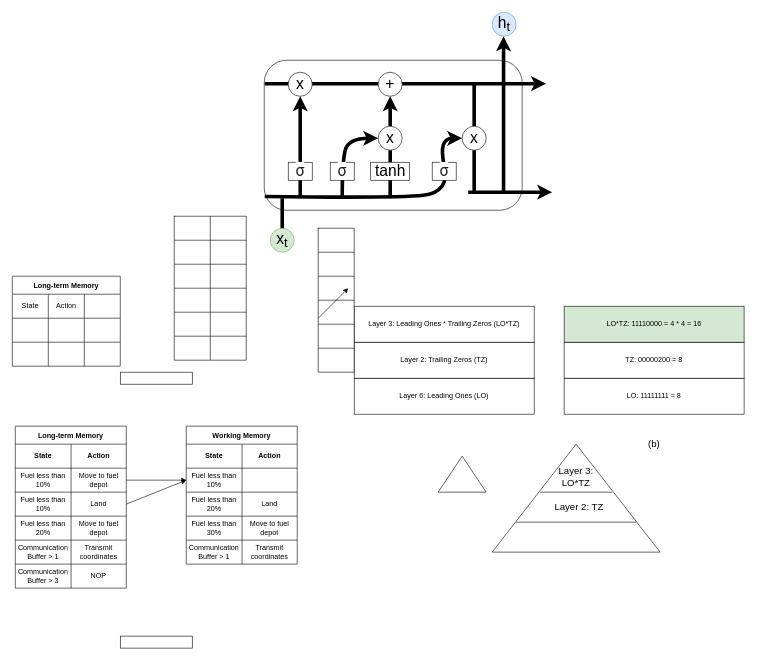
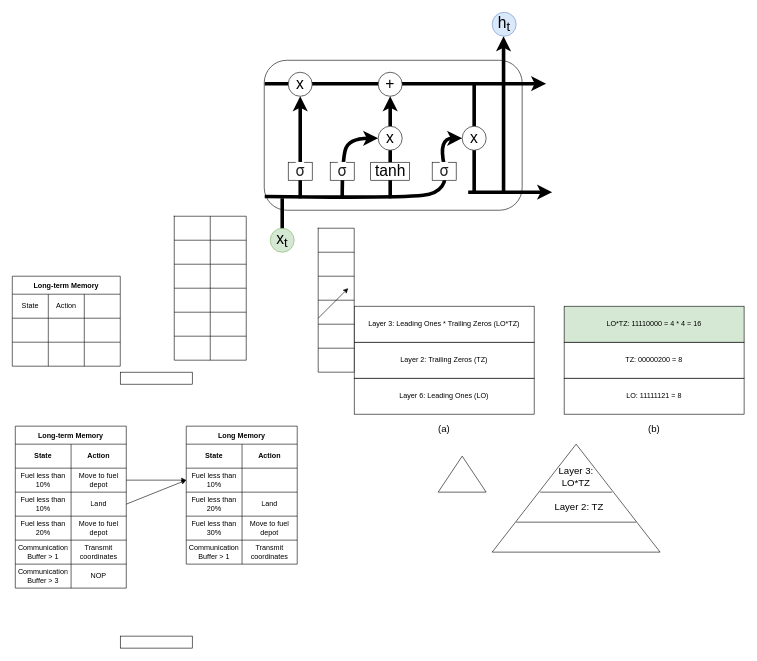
(654, 396) -> (654, 396)
none -> (444, 429)
(242, 436) -> (242, 436)
(654, 444) -> (654, 429)
